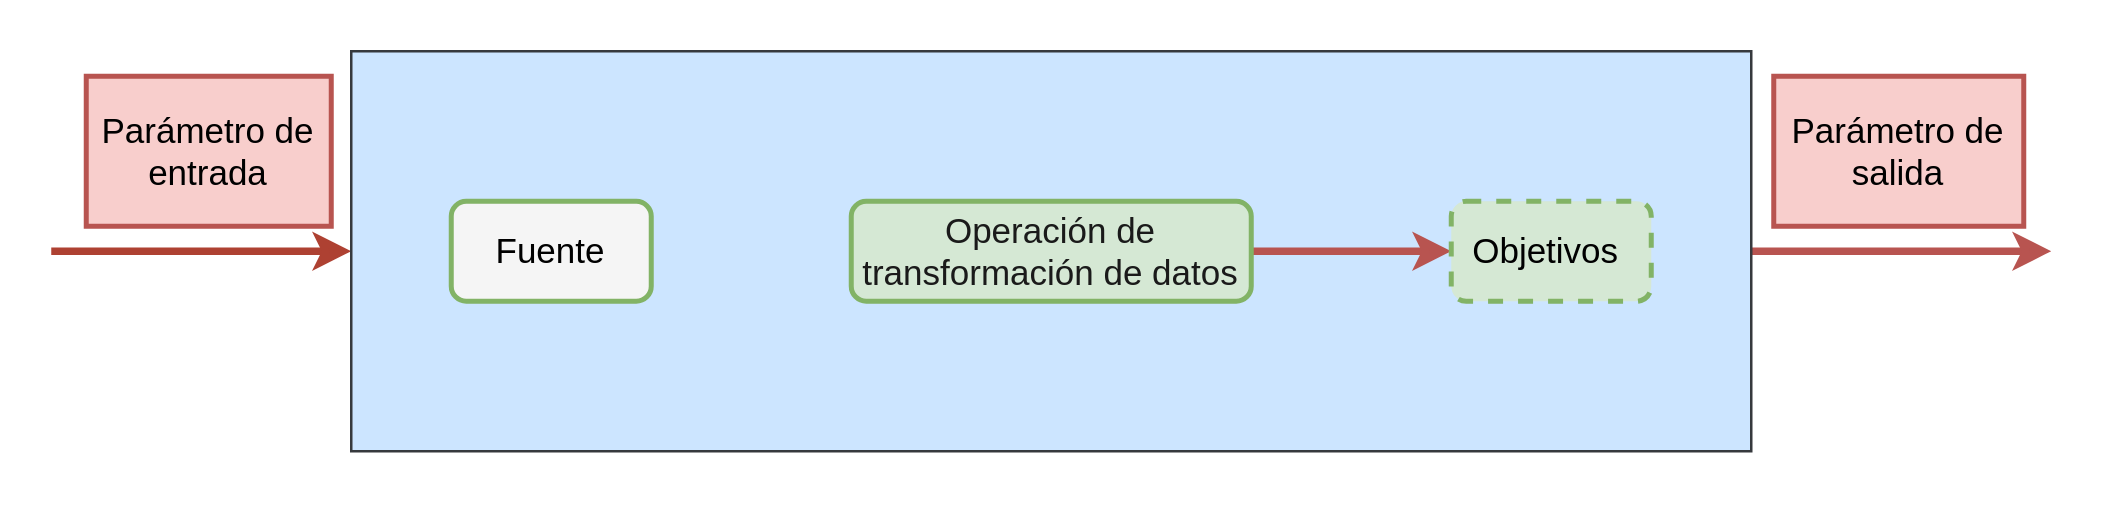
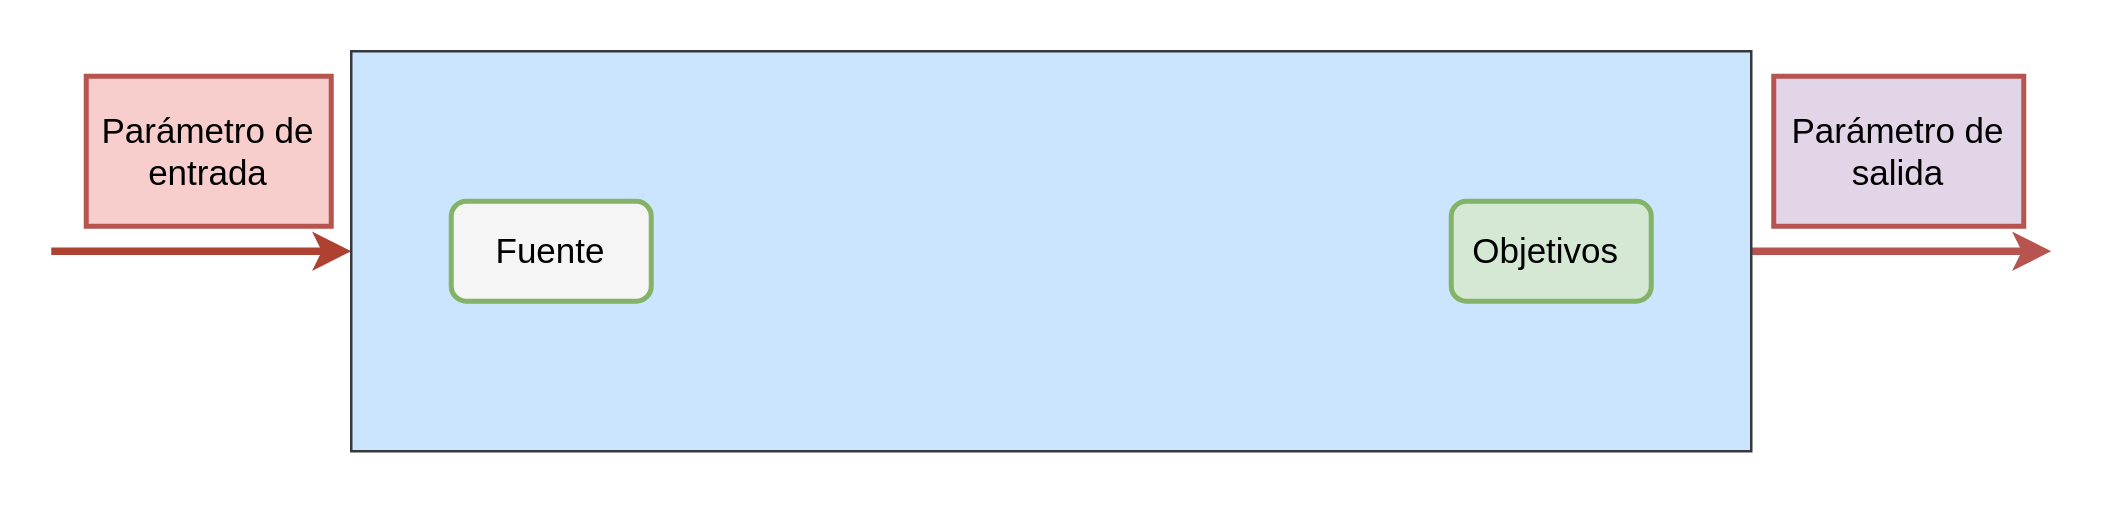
(1899, 151) -> (1899, 151)
(1051, 251) -> none
(1339, 251) -> none
(1551, 251) -> (1551, 251)
